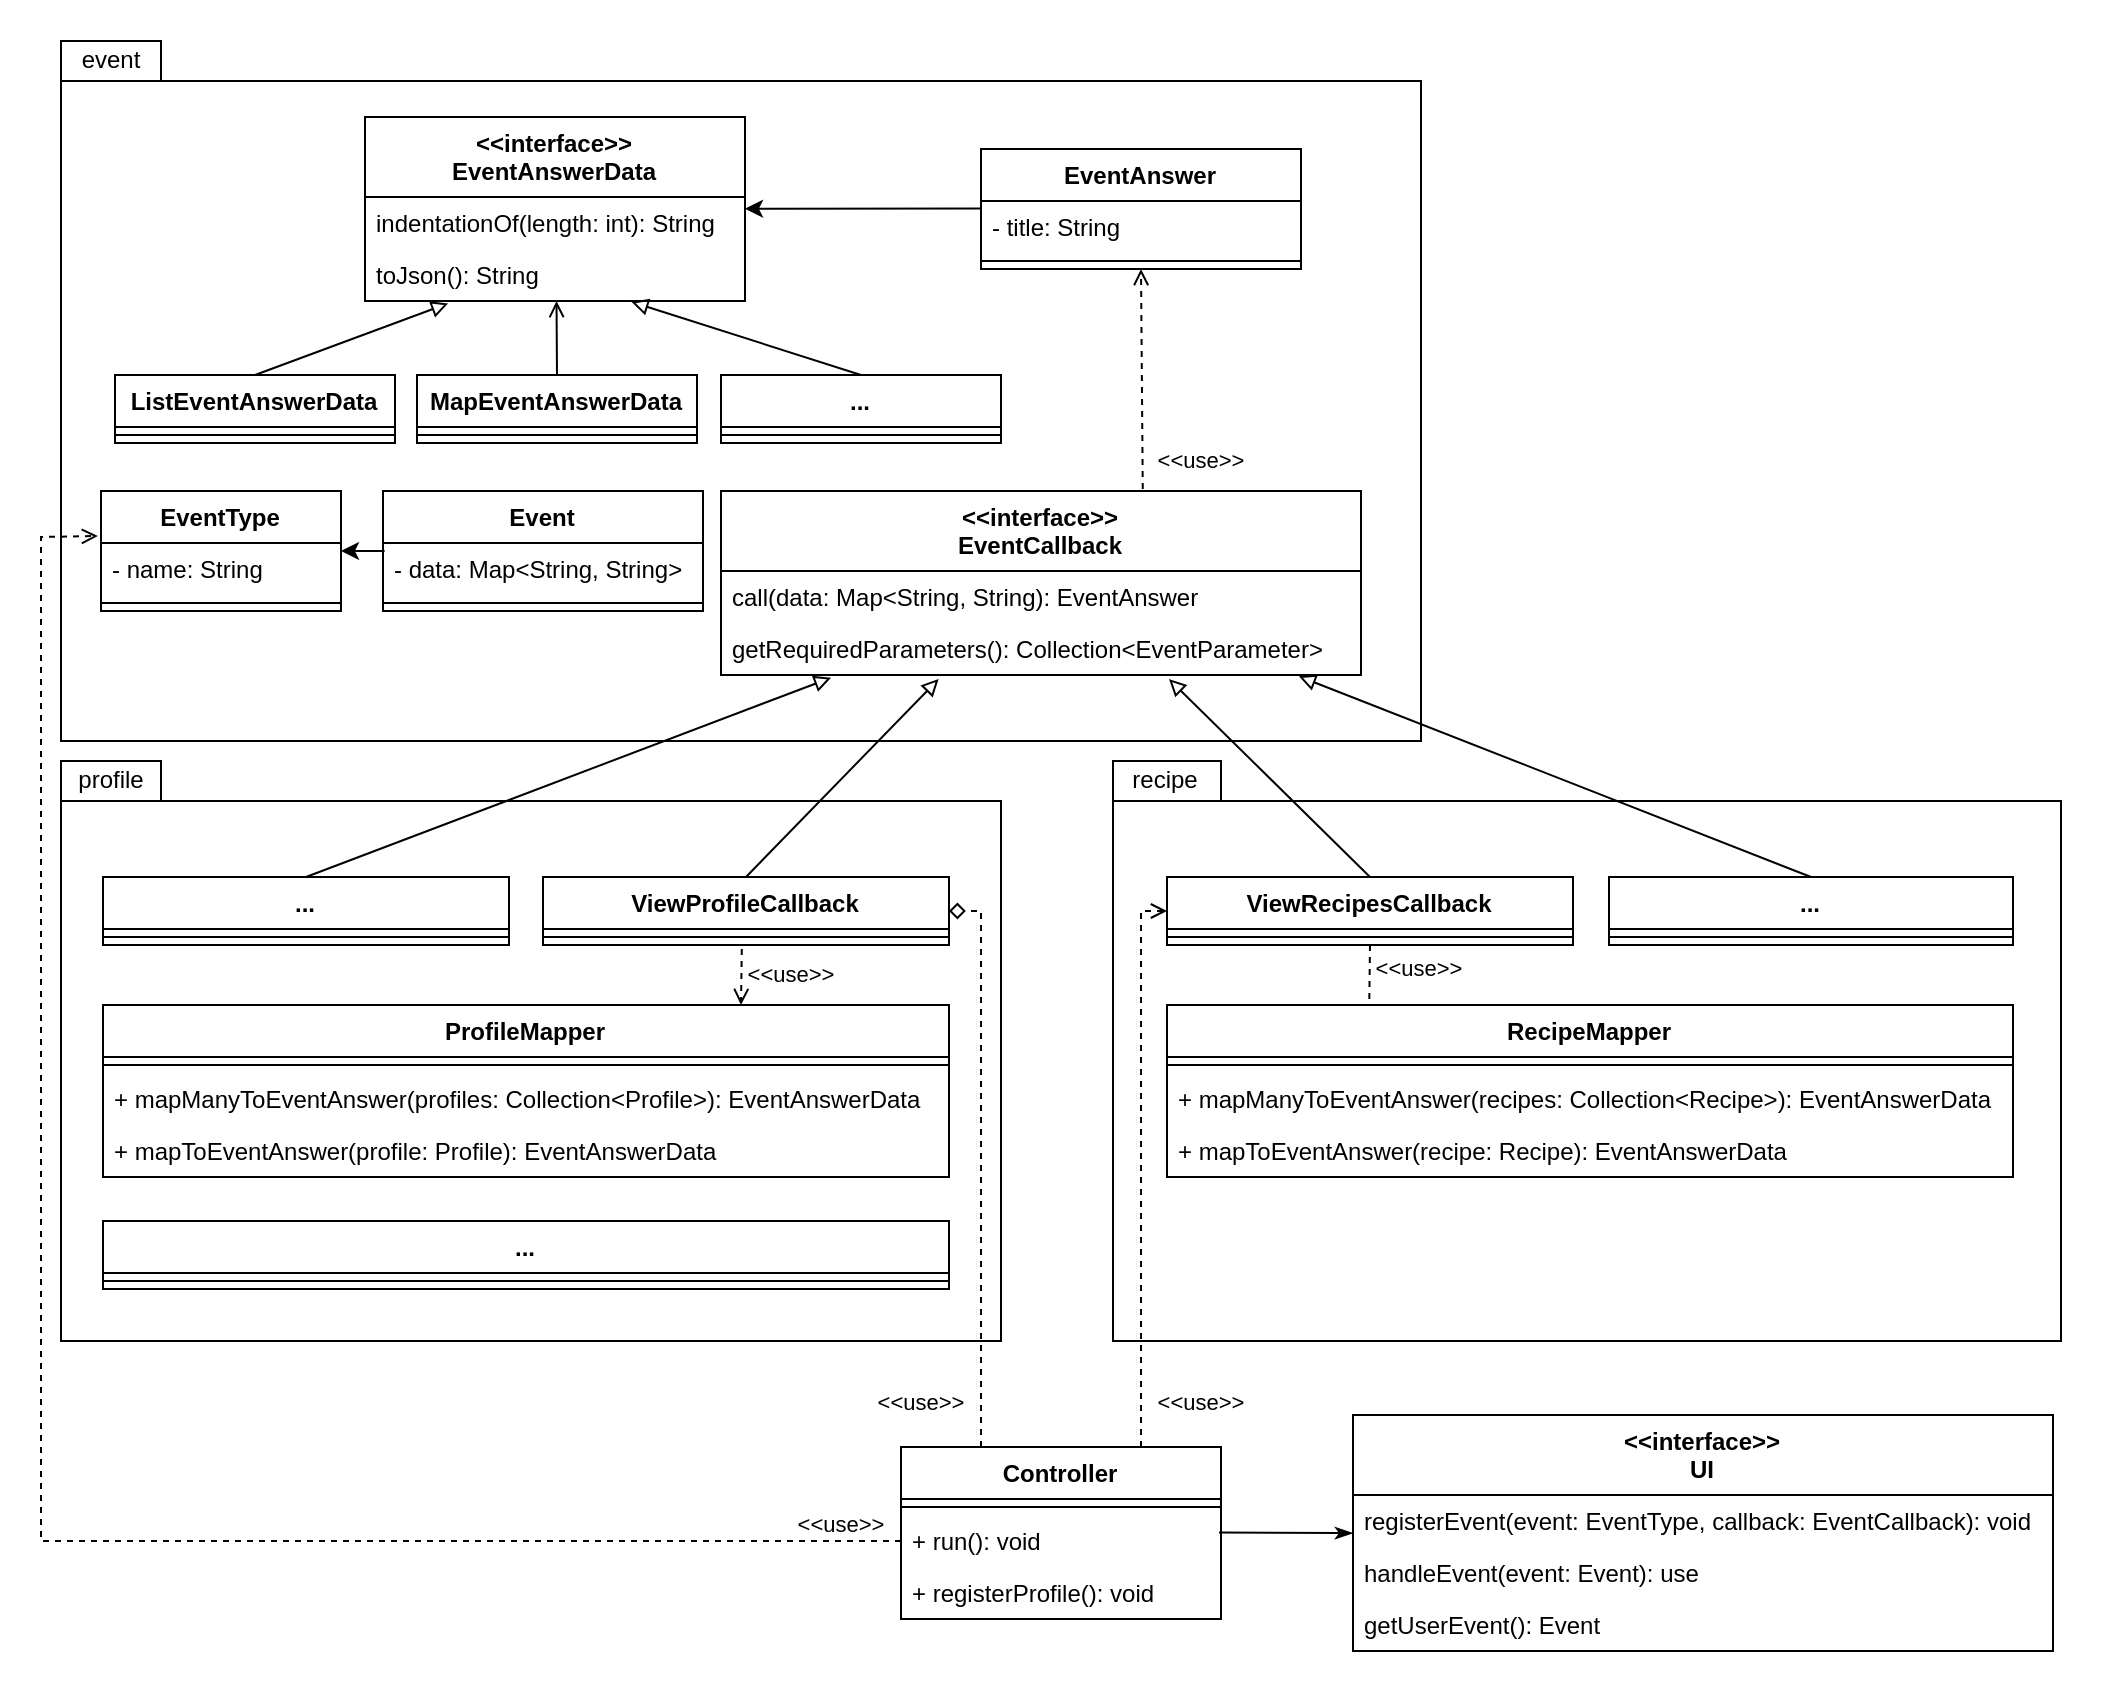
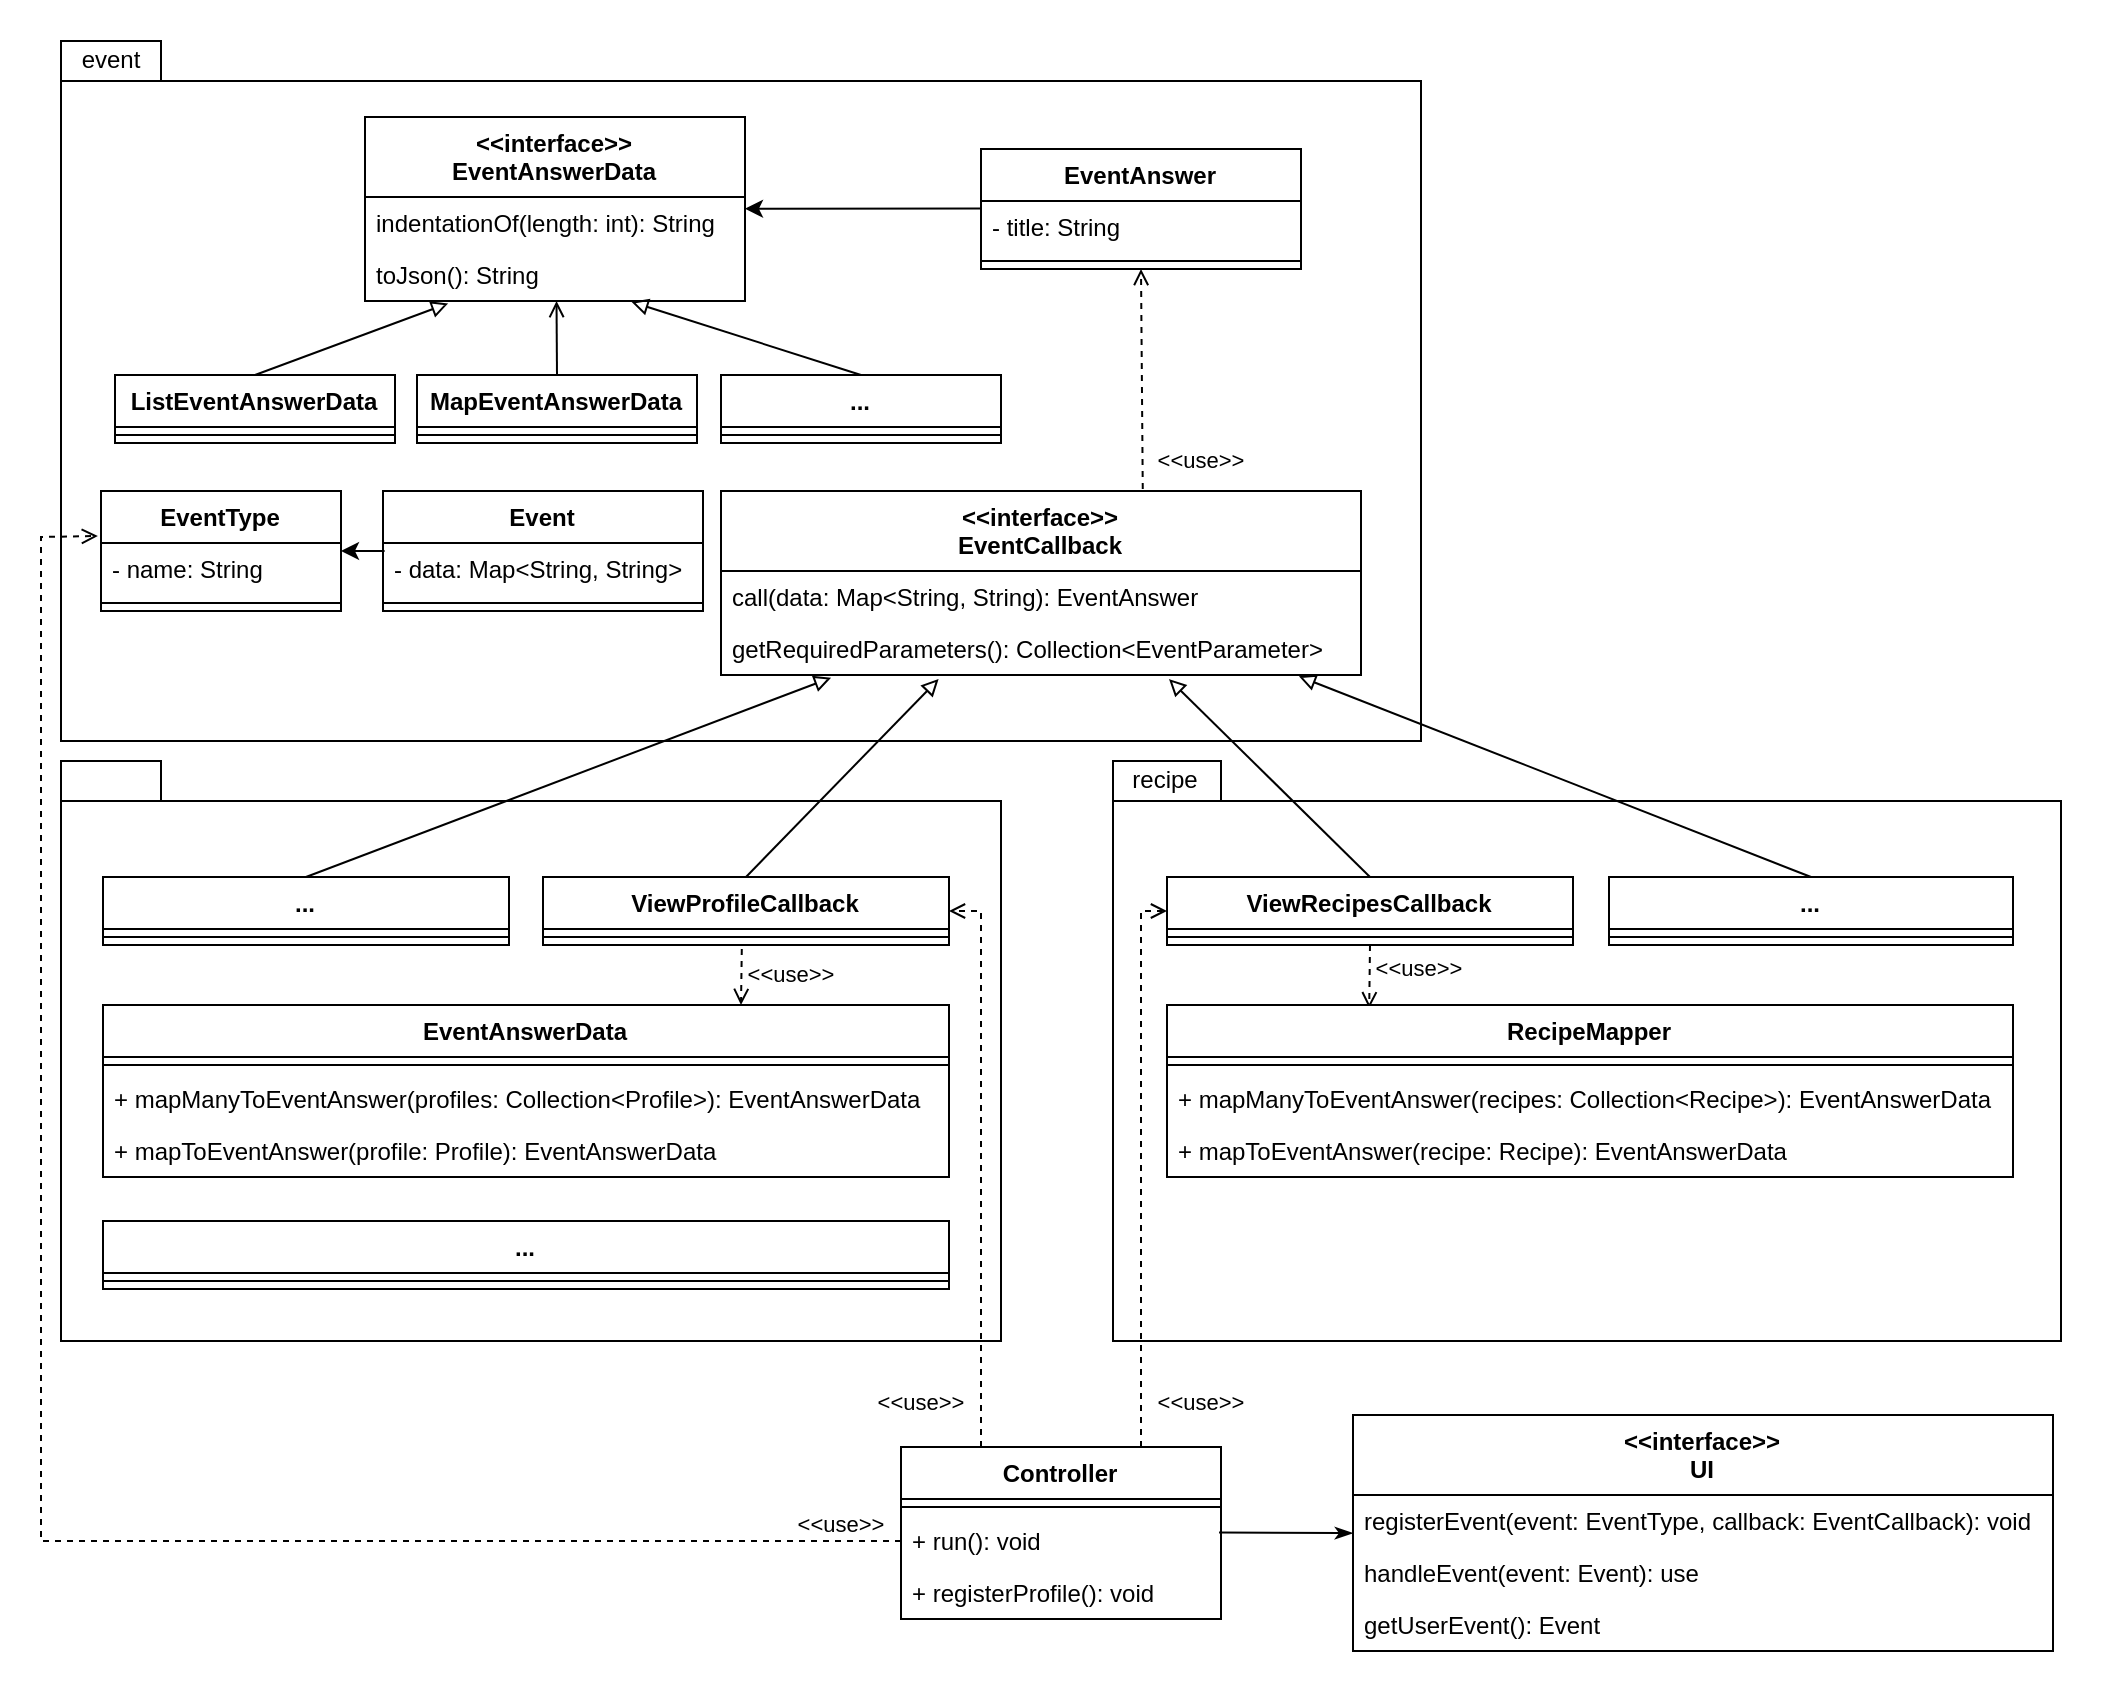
(112, 781) -> none
(965, 911) -> (960, 911)
(1369, 1001) -> (1369, 1000)
(525, 1032) -> (525, 1032)
